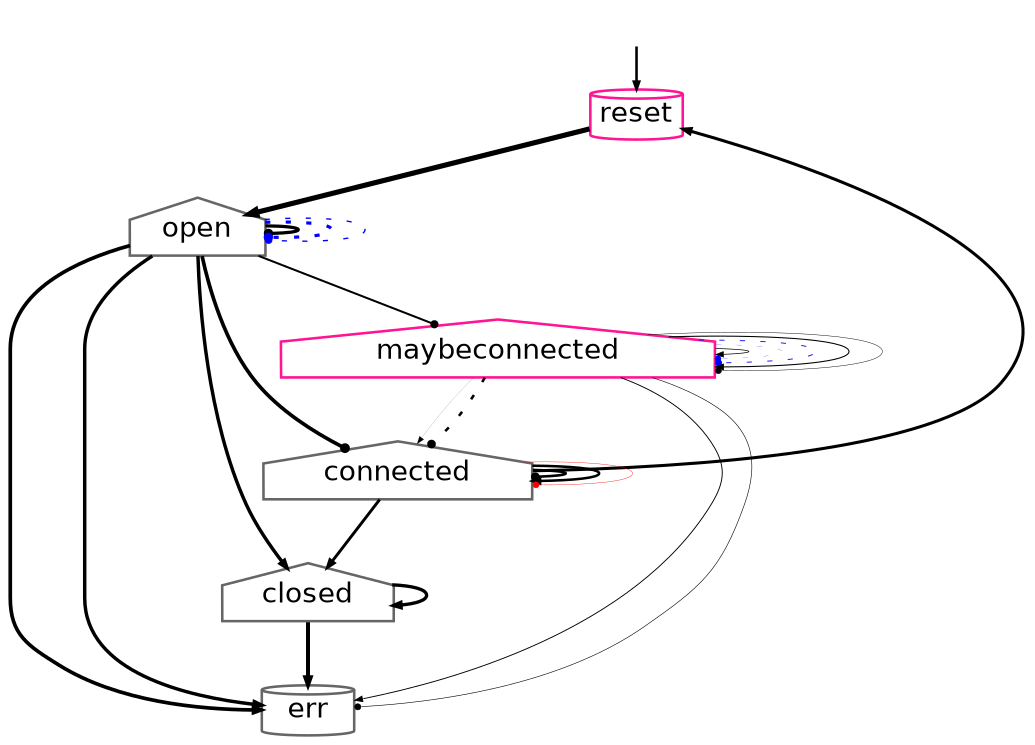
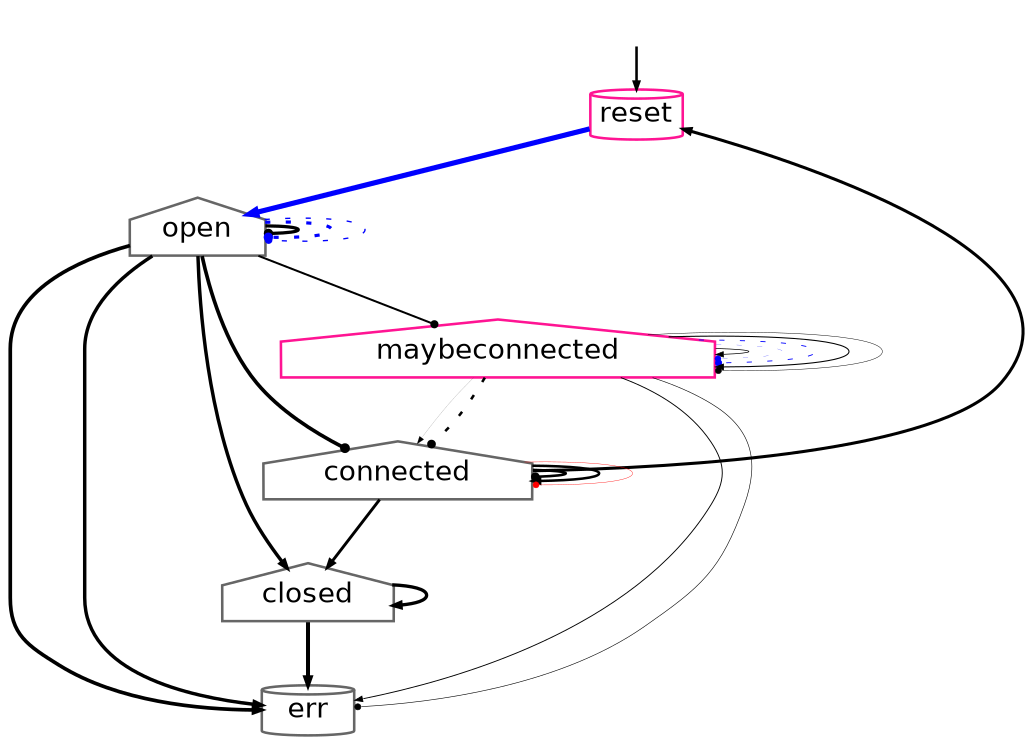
(423, 171) -> (423, 171)
